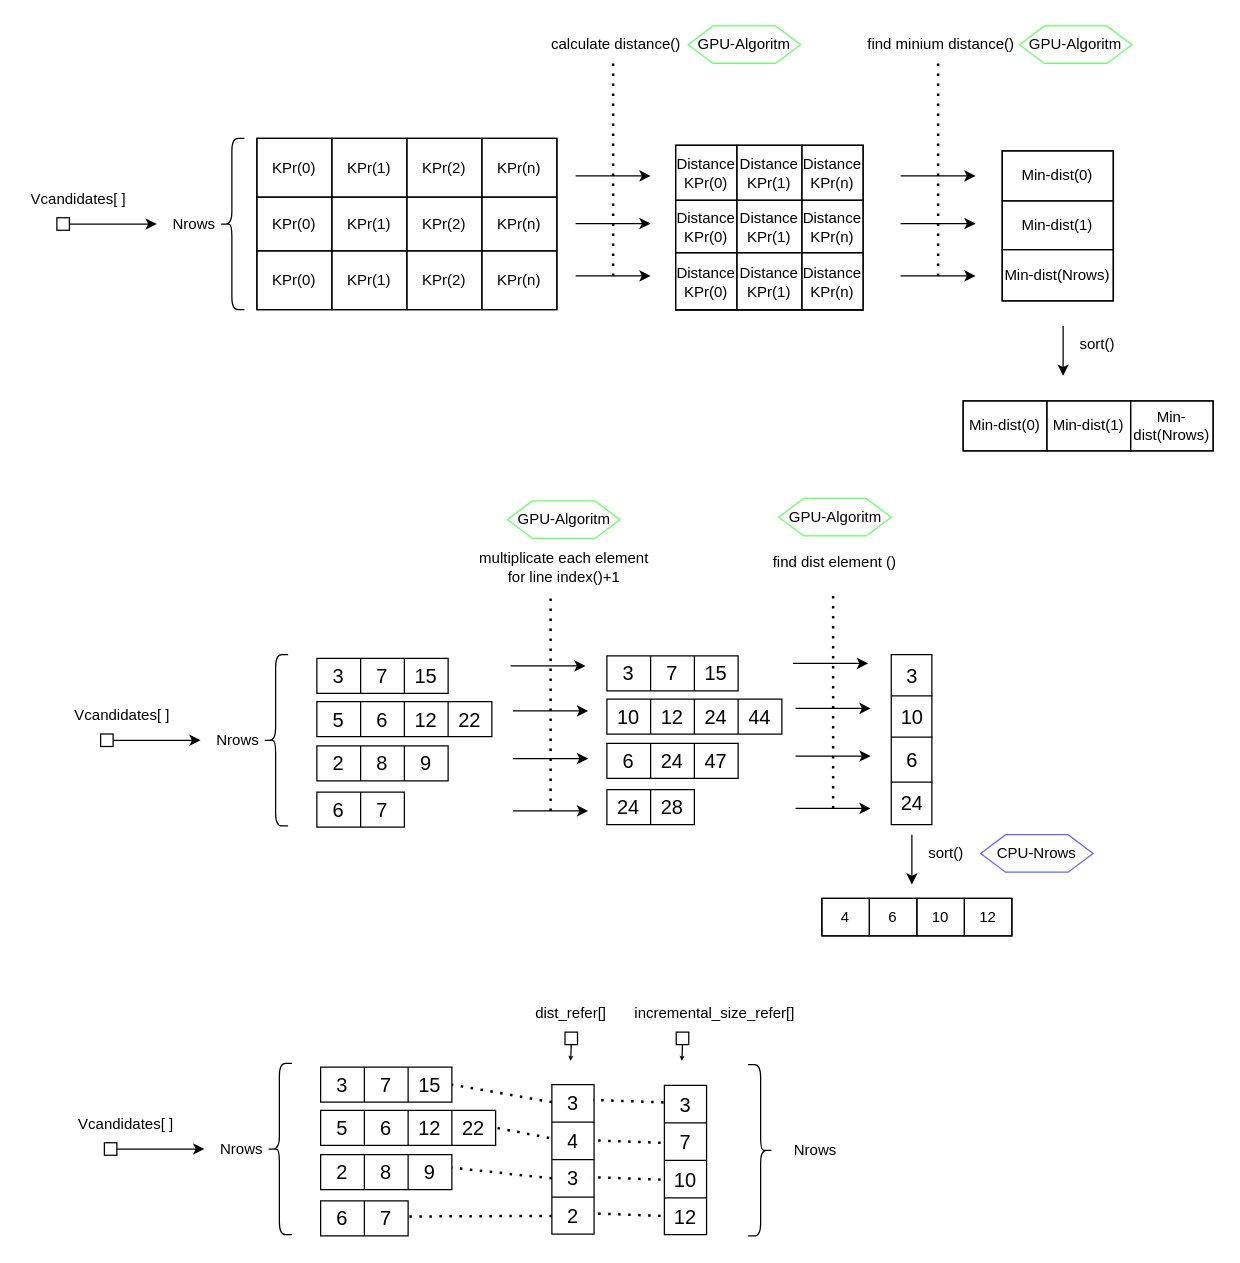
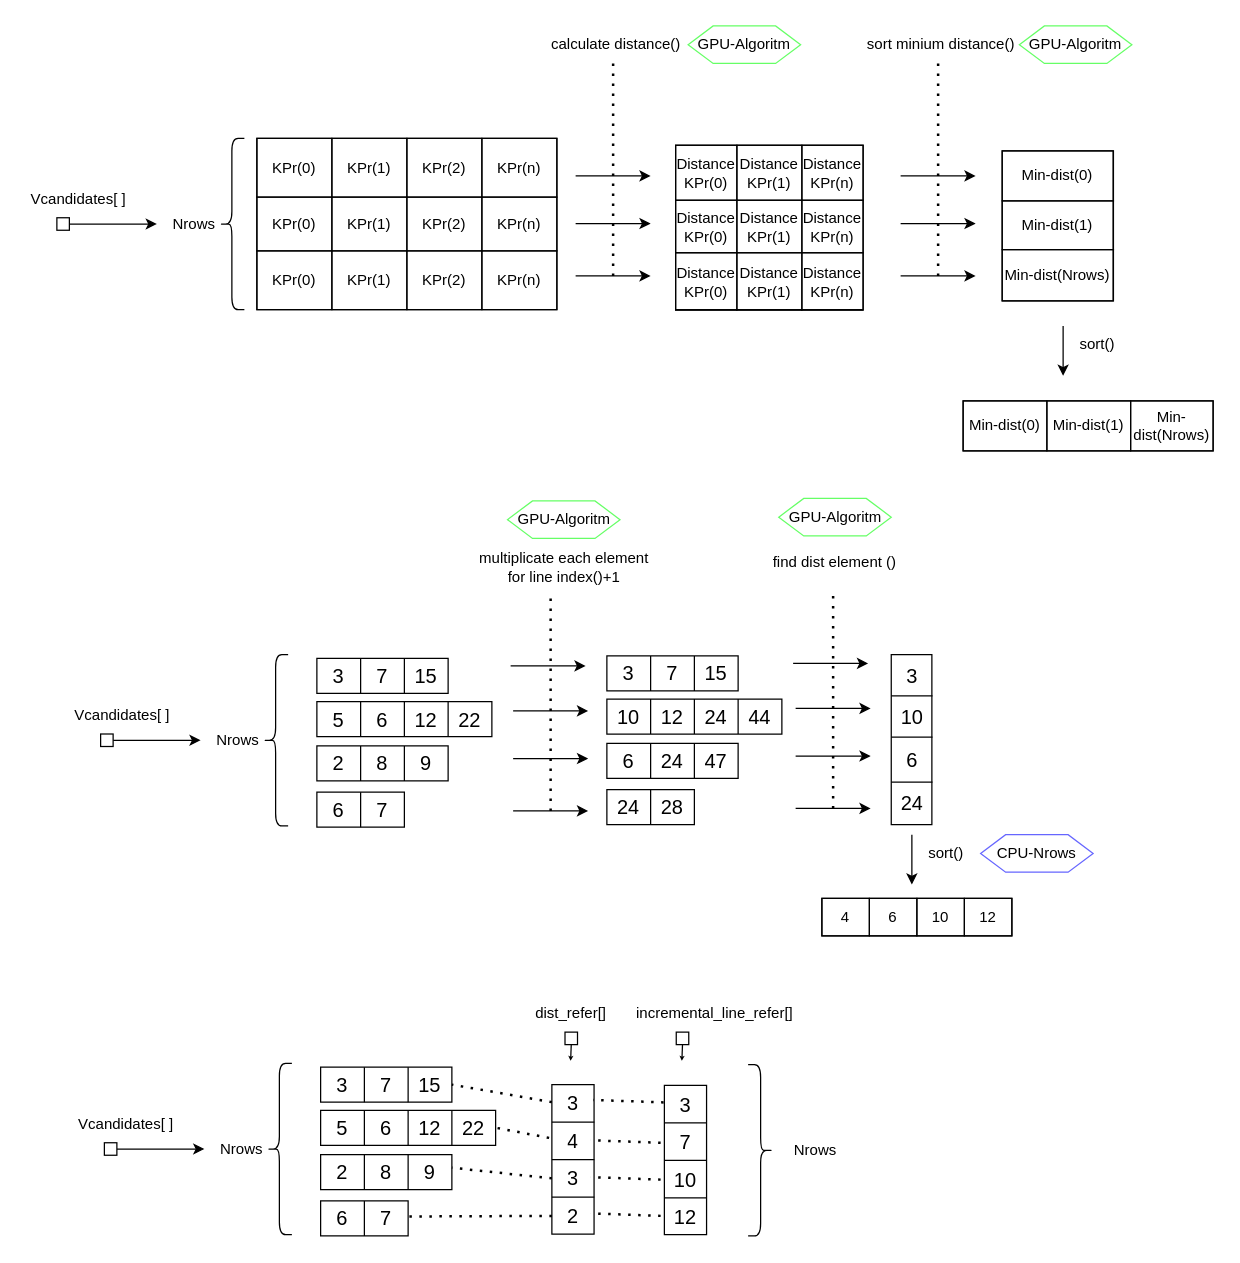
(941, 44) -> (941, 44)
(715, 1013) -> (715, 1013)
